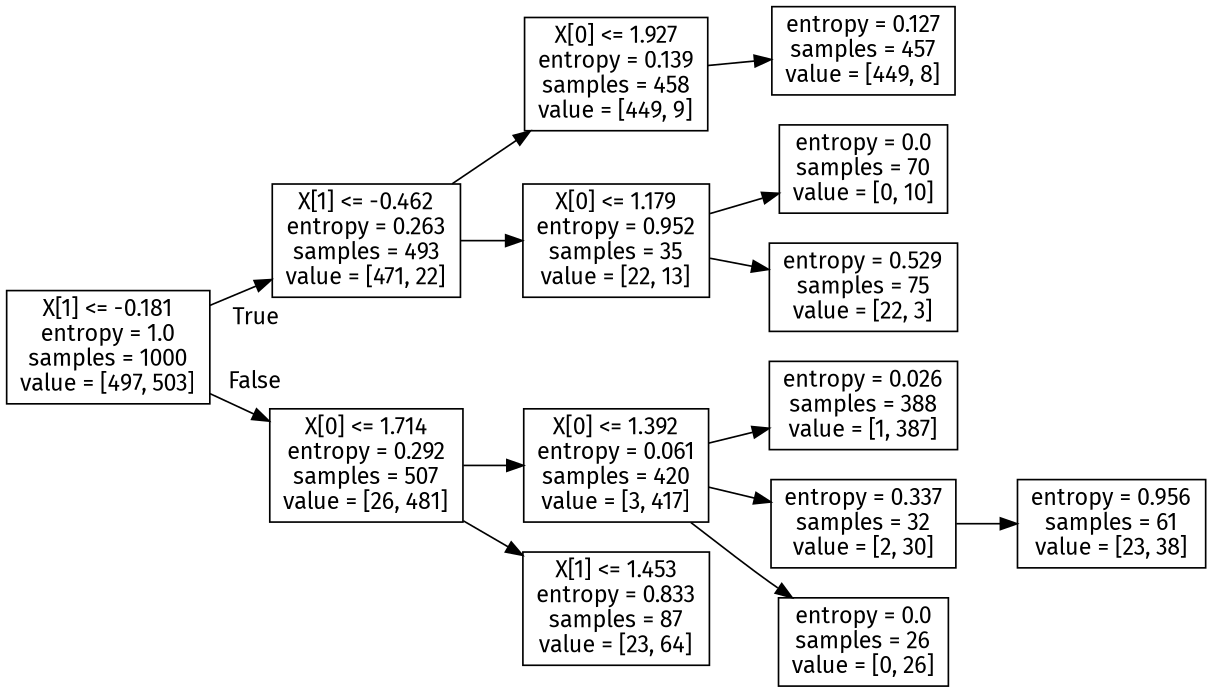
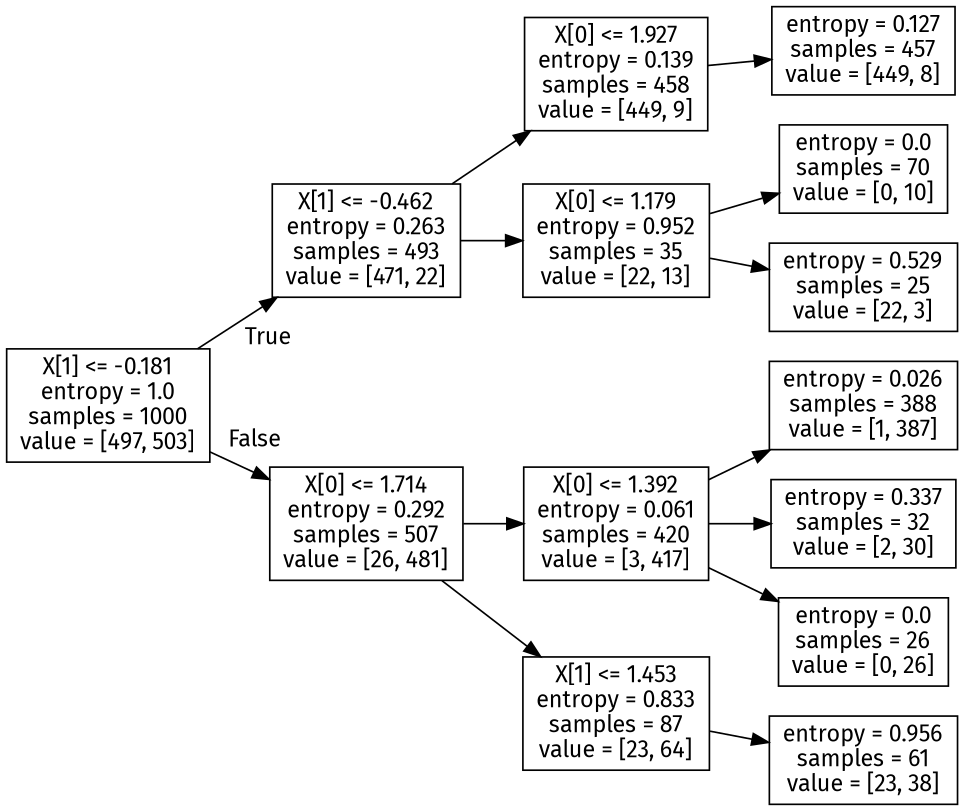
(863, 287) -> (863, 287)
(978, 524) -> (731, 735)
